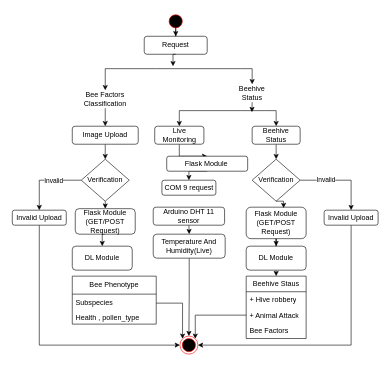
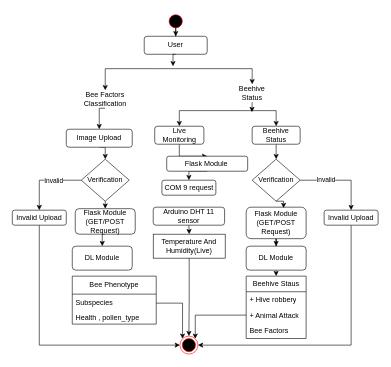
(176, 45) -> (176, 45)
(105, 135) -> (99, 138)
(189, 246) -> (189, 246)
